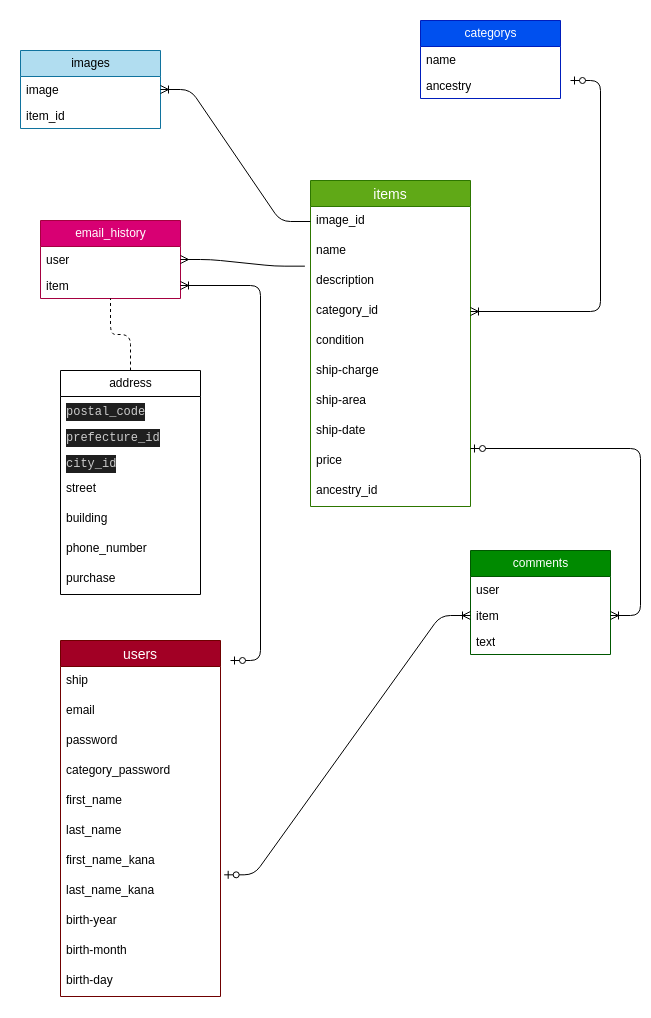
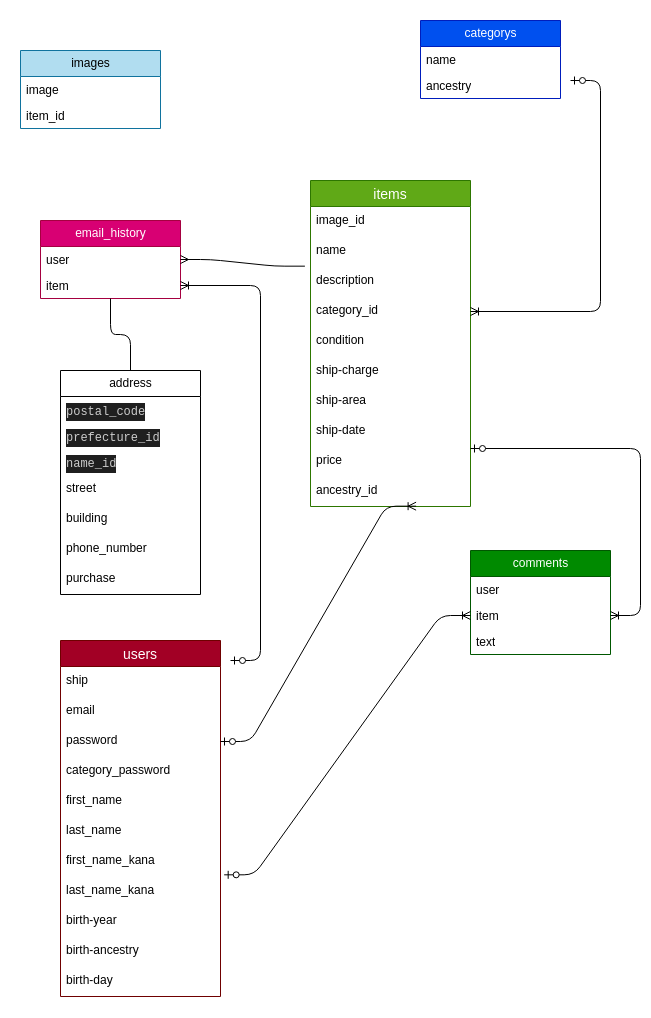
(235, 155) -> none
(118, 335) -> (118, 335)
(87, 463) -> (88, 463)
none -> (313, 634)
(101, 950) -> (111, 950)
